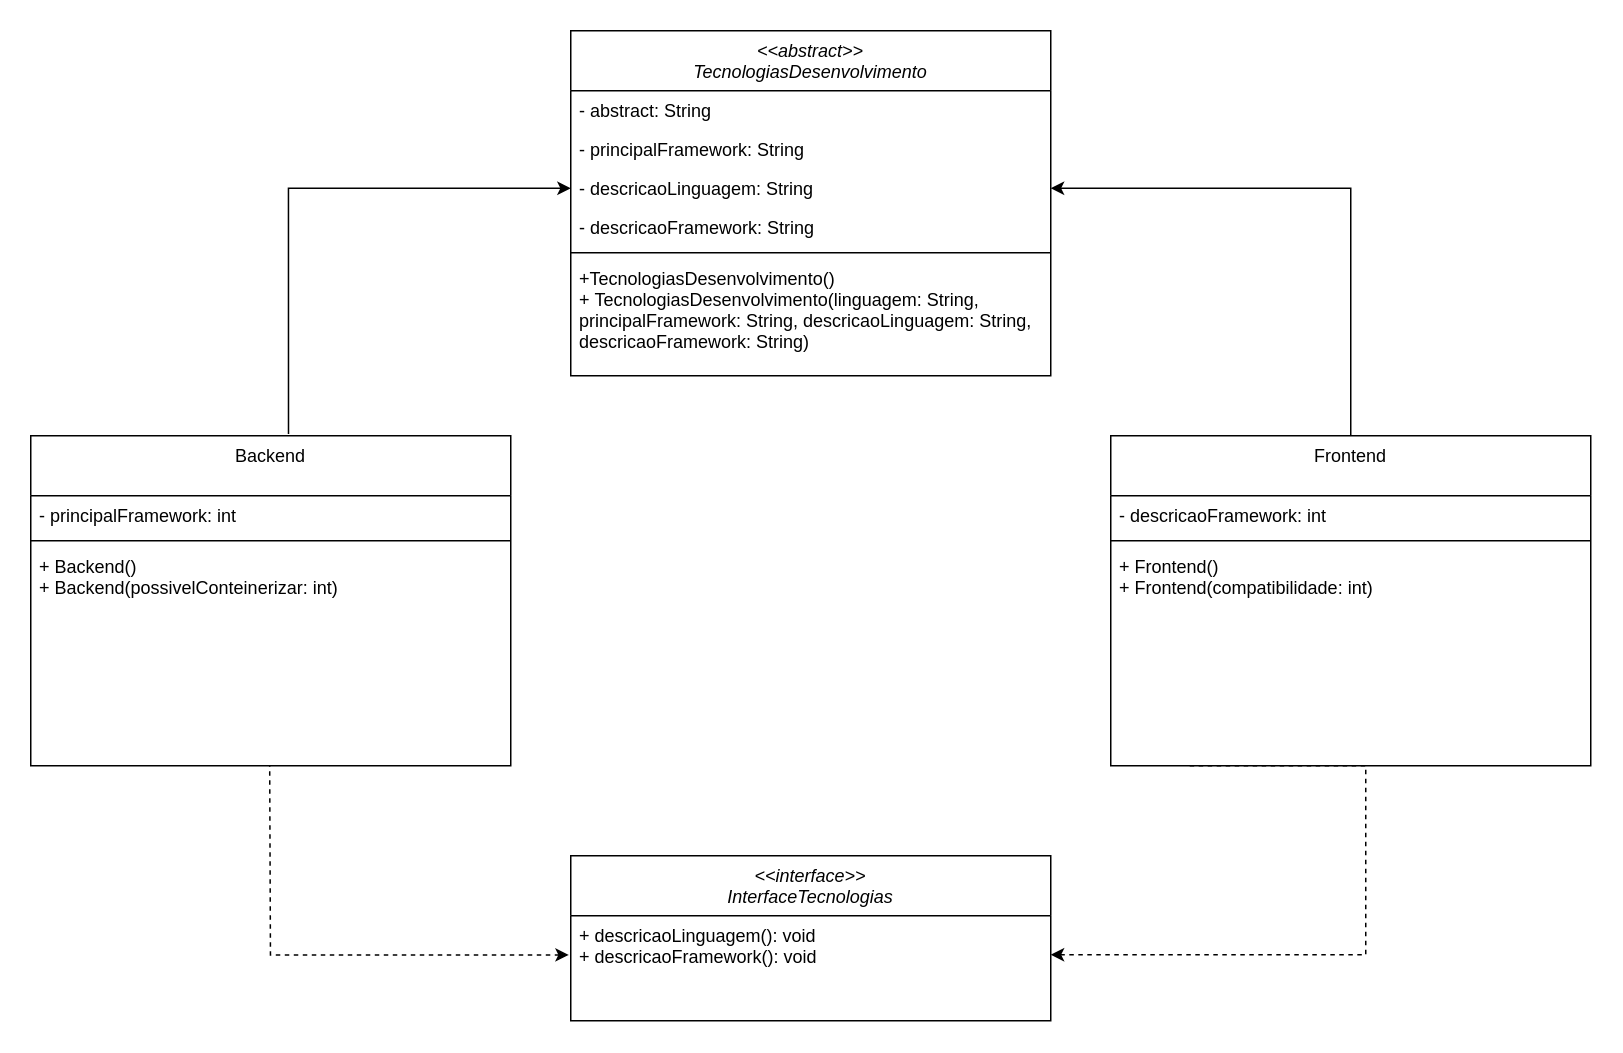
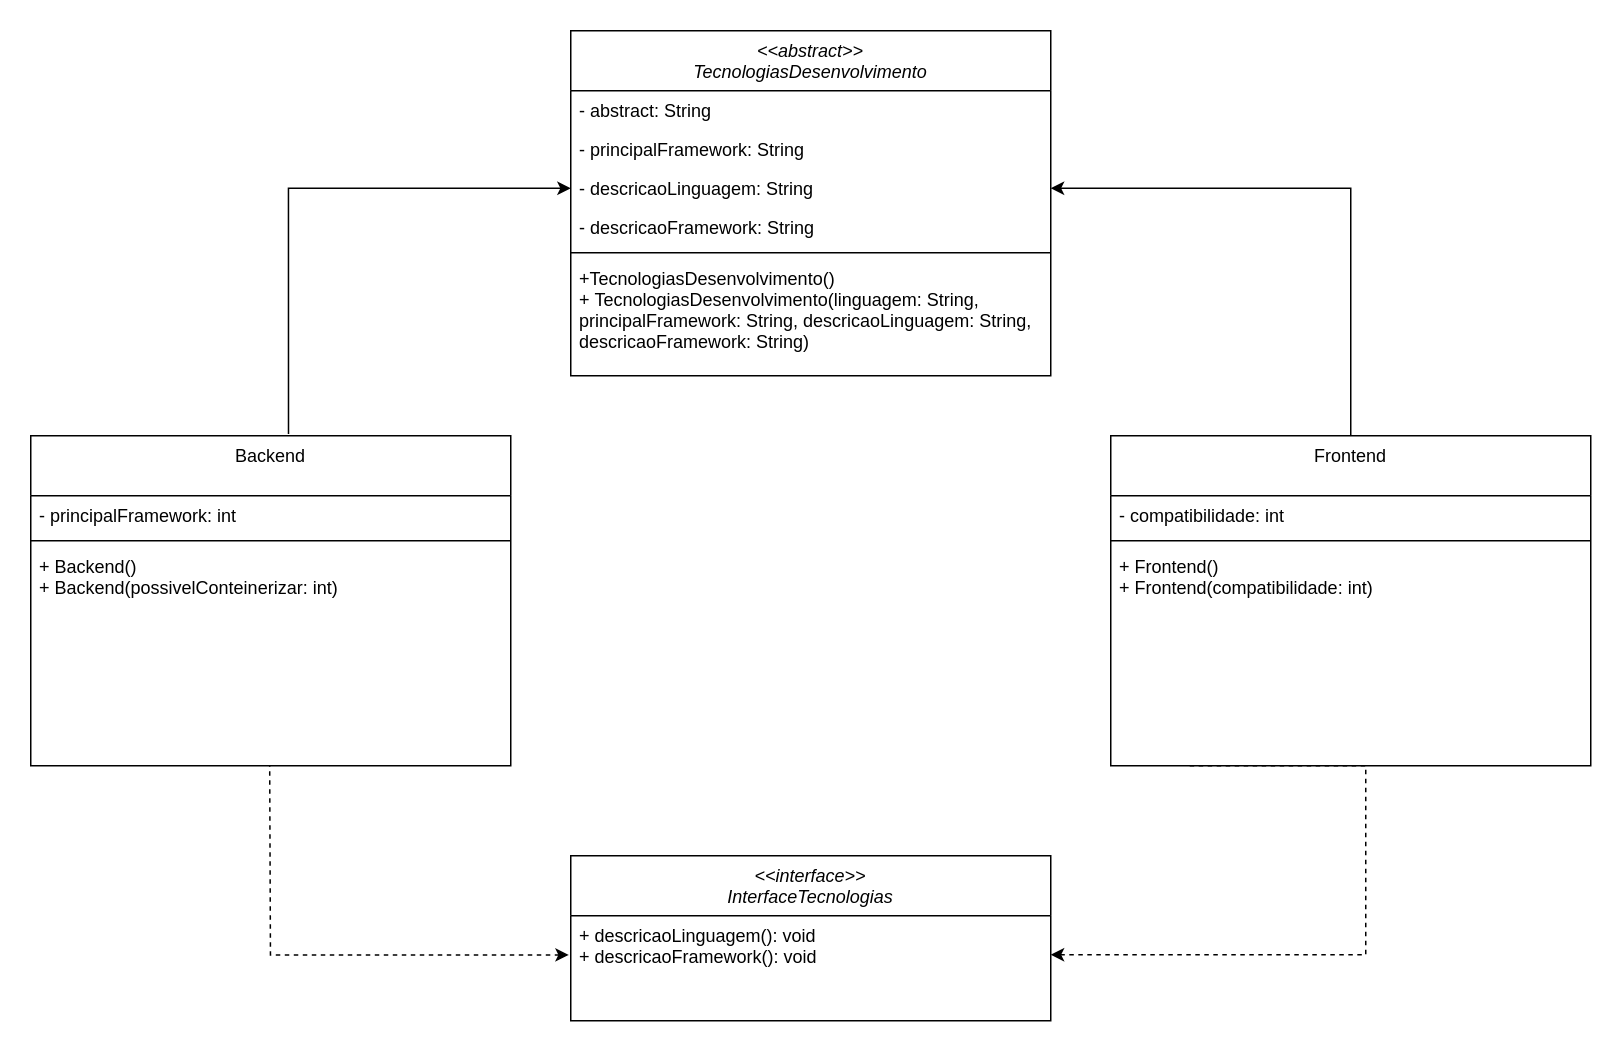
(1233, 516) -> (1211, 516)
